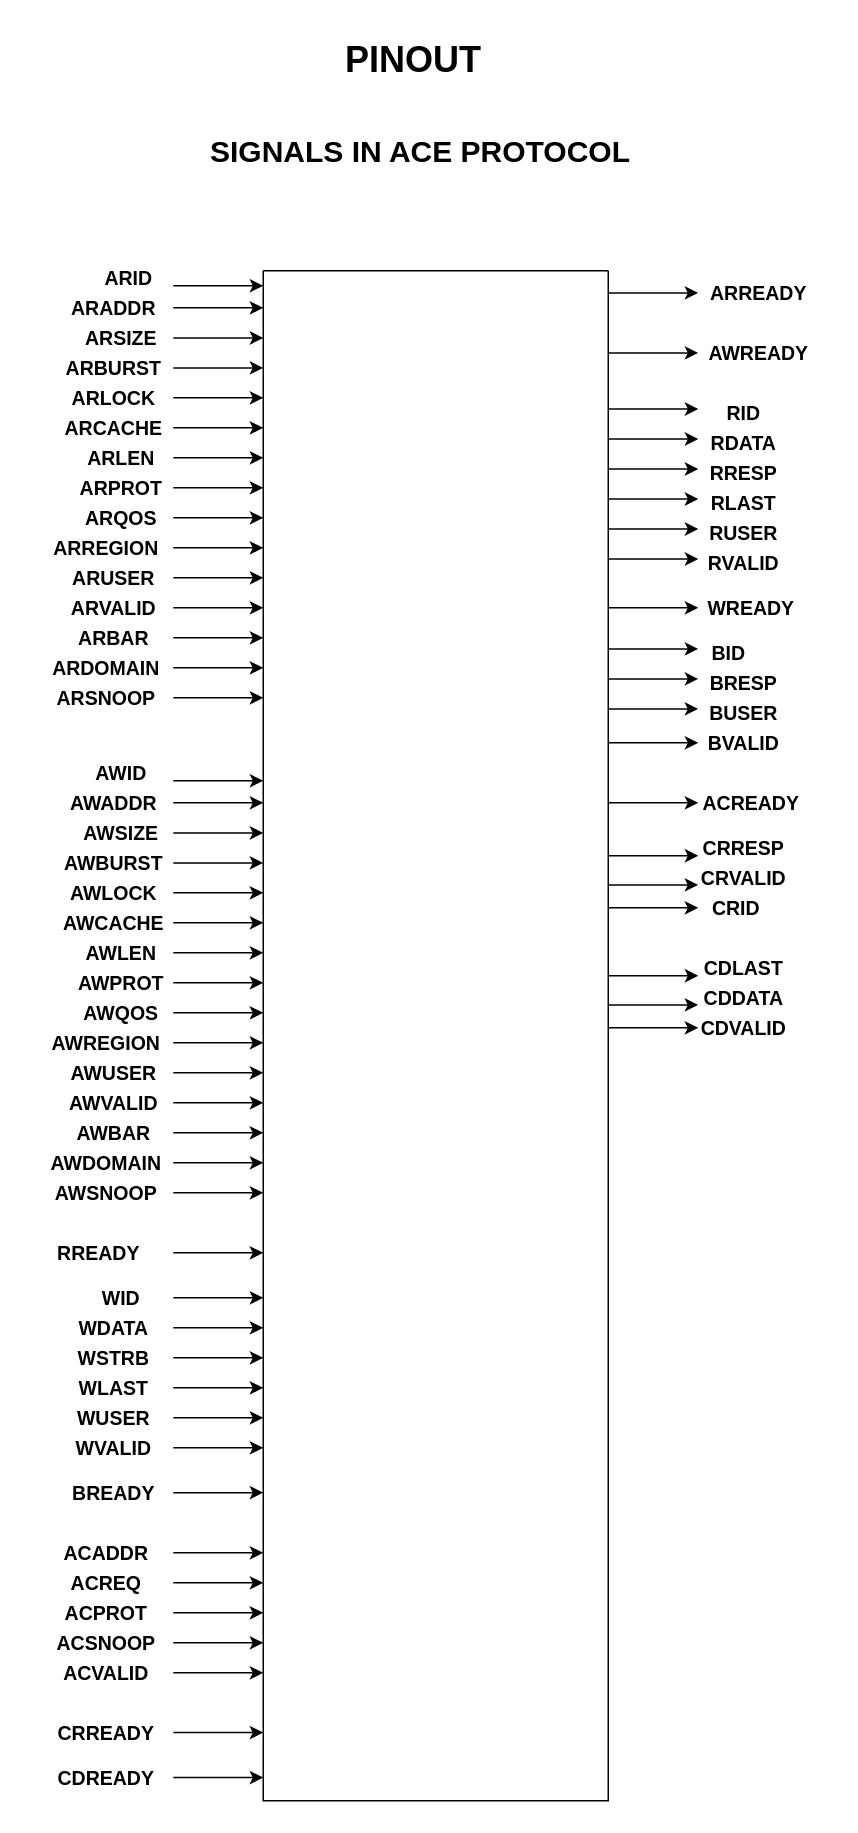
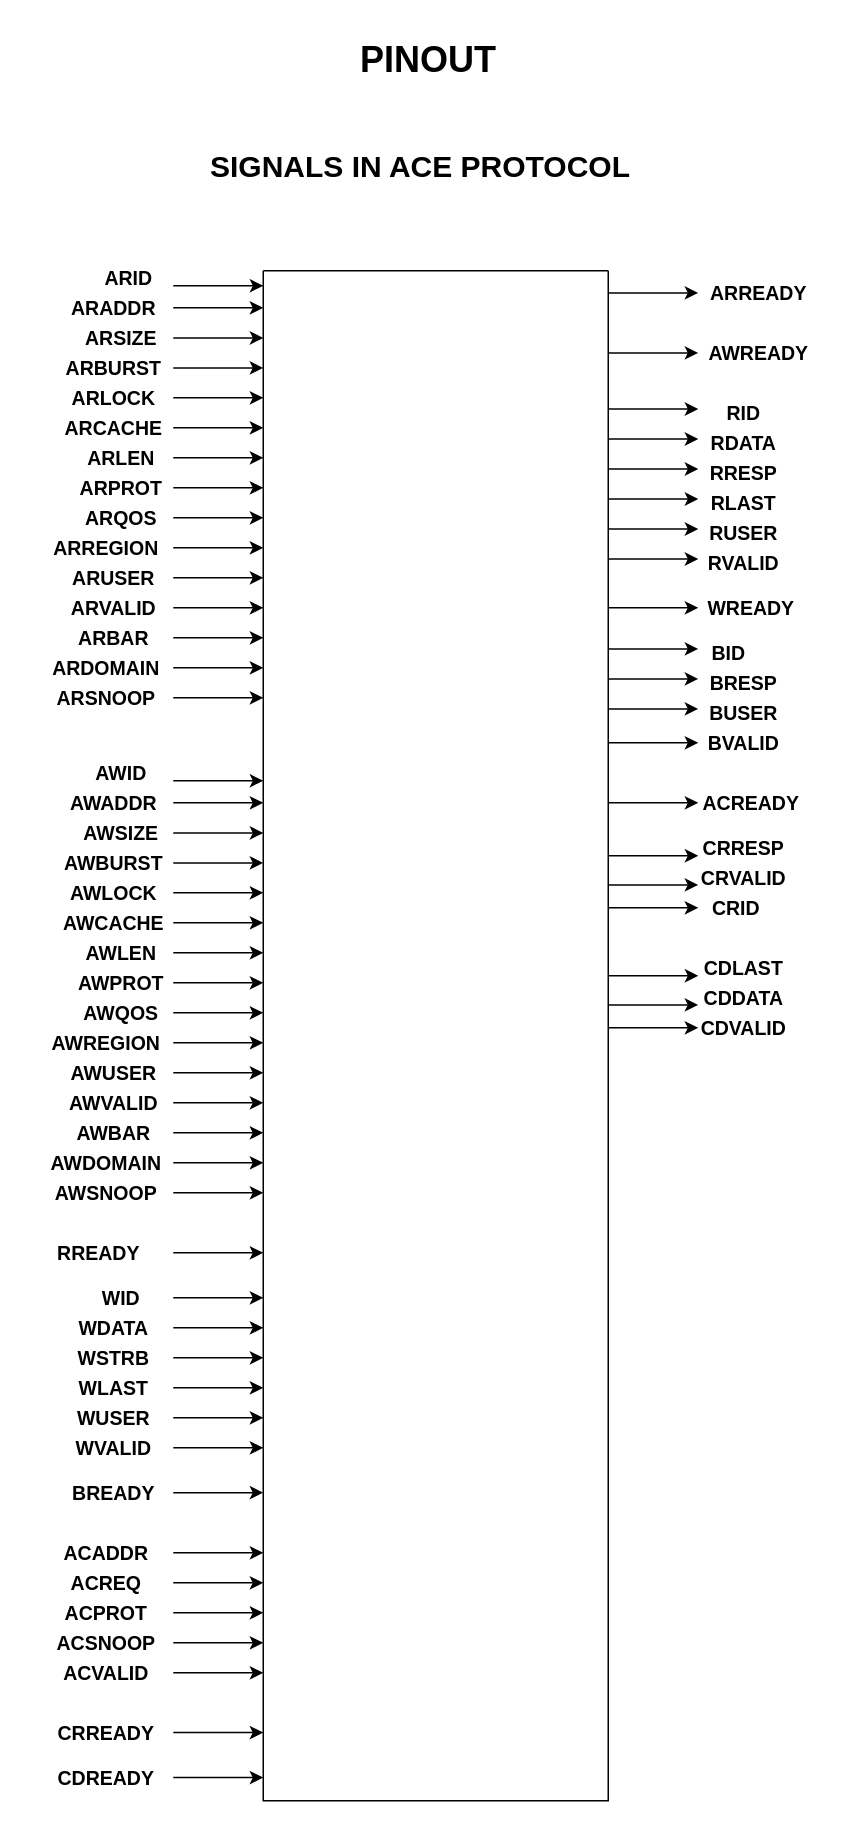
(421, 61) -> (436, 61)
(421, 151) -> (421, 166)
